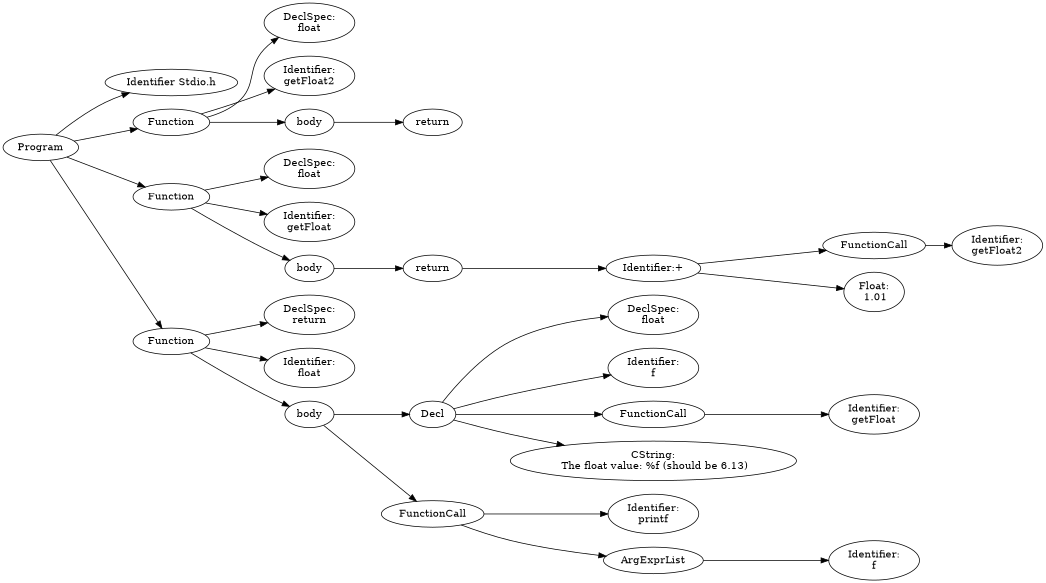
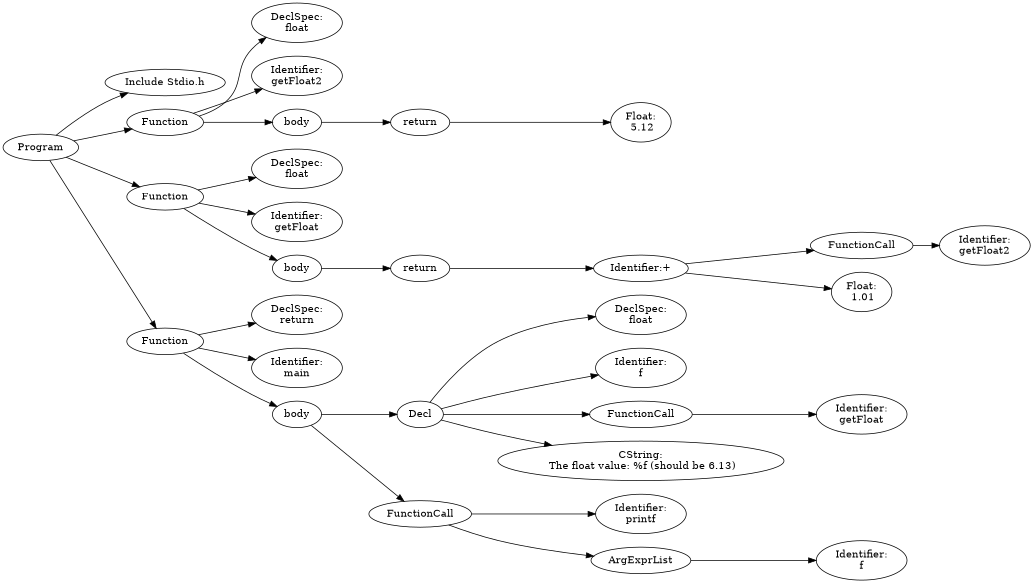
(171, 83) -> (165, 83)
none -> (641, 122)
(309, 368) -> (297, 368)
